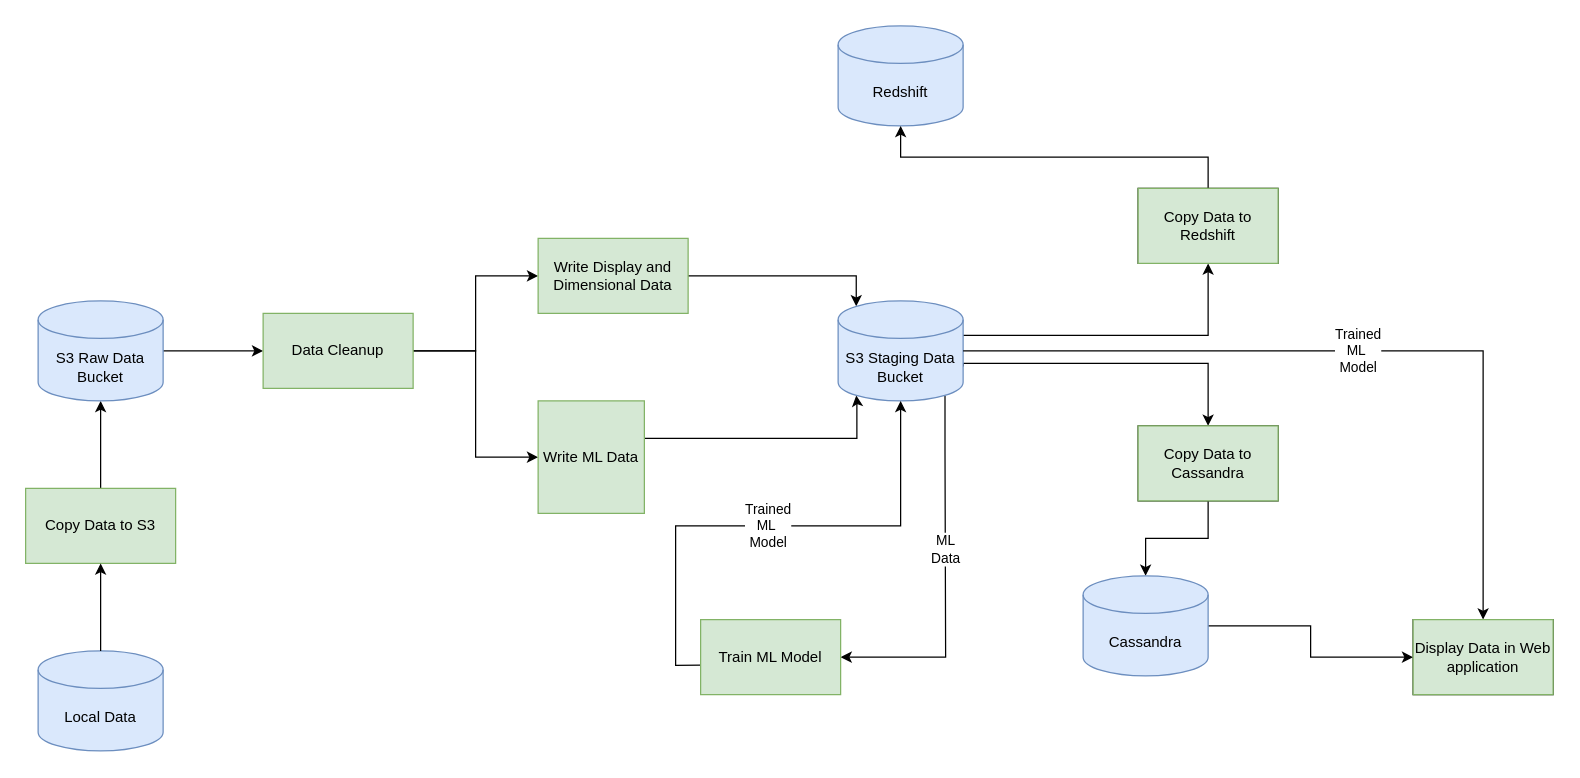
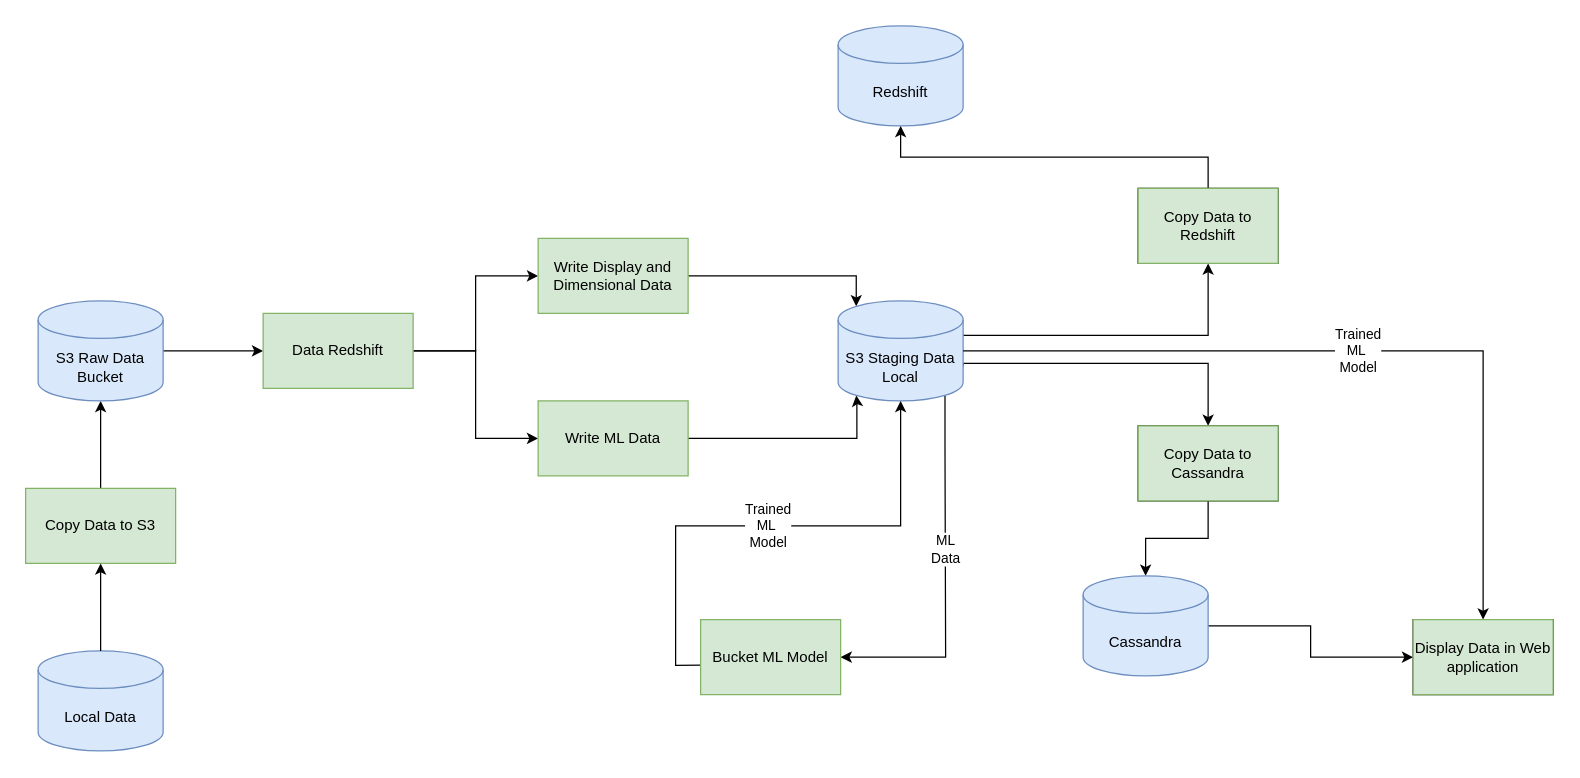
(338, 351) -> (338, 351)
(901, 367) -> (901, 367)
(591, 457) -> (613, 438)
(771, 657) -> (771, 657)
